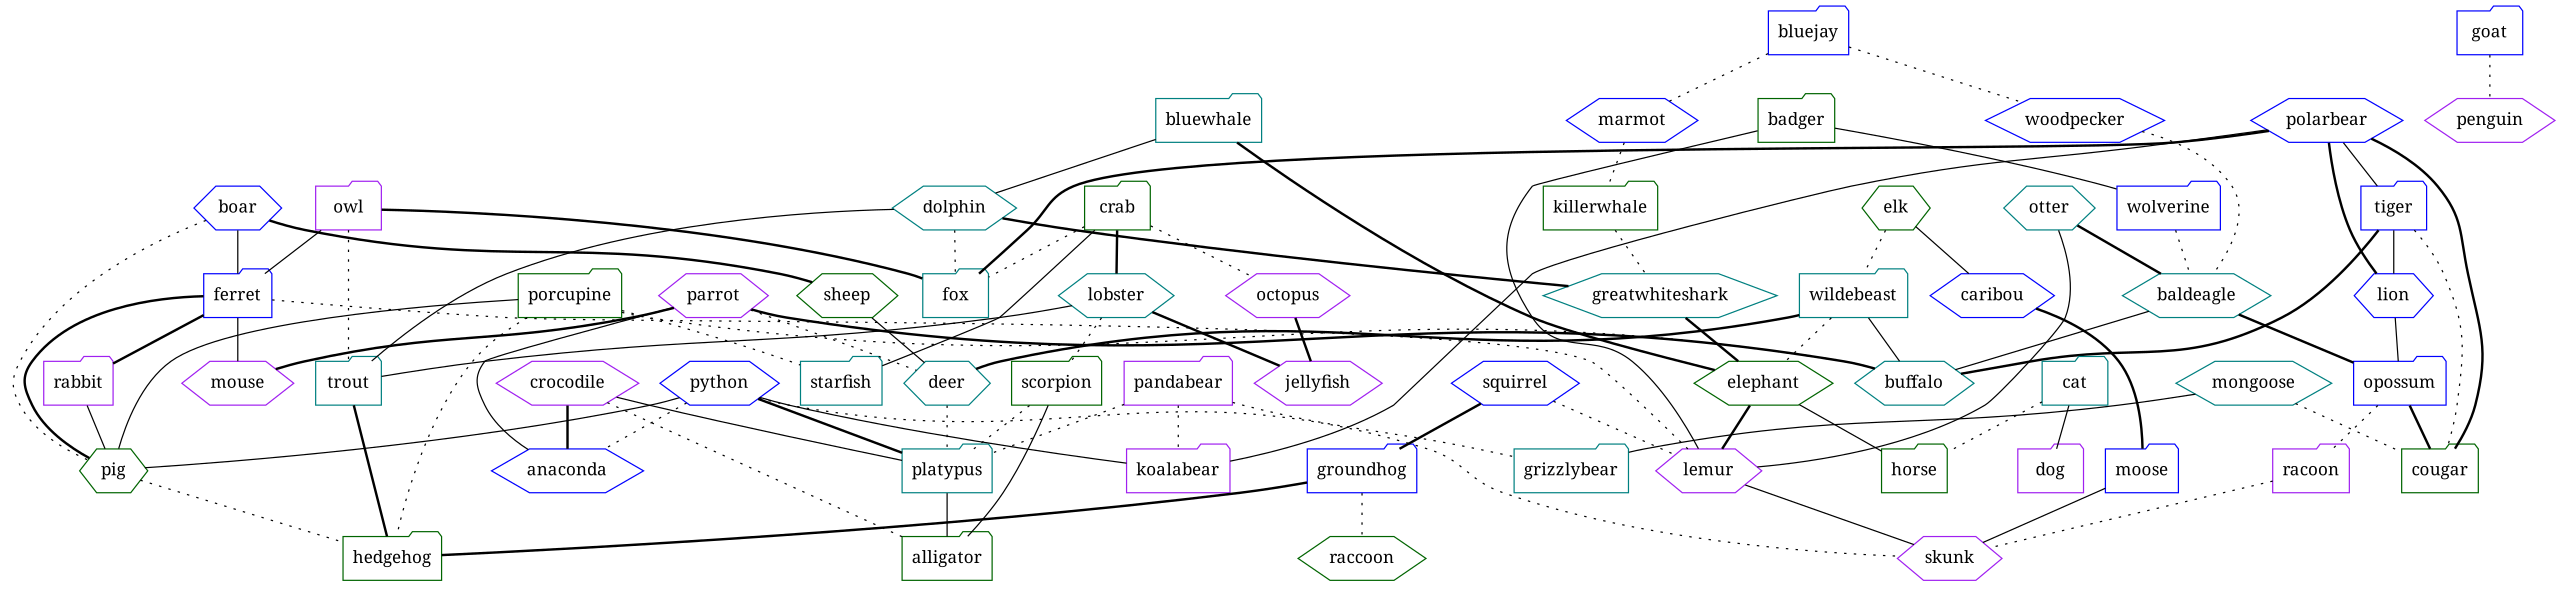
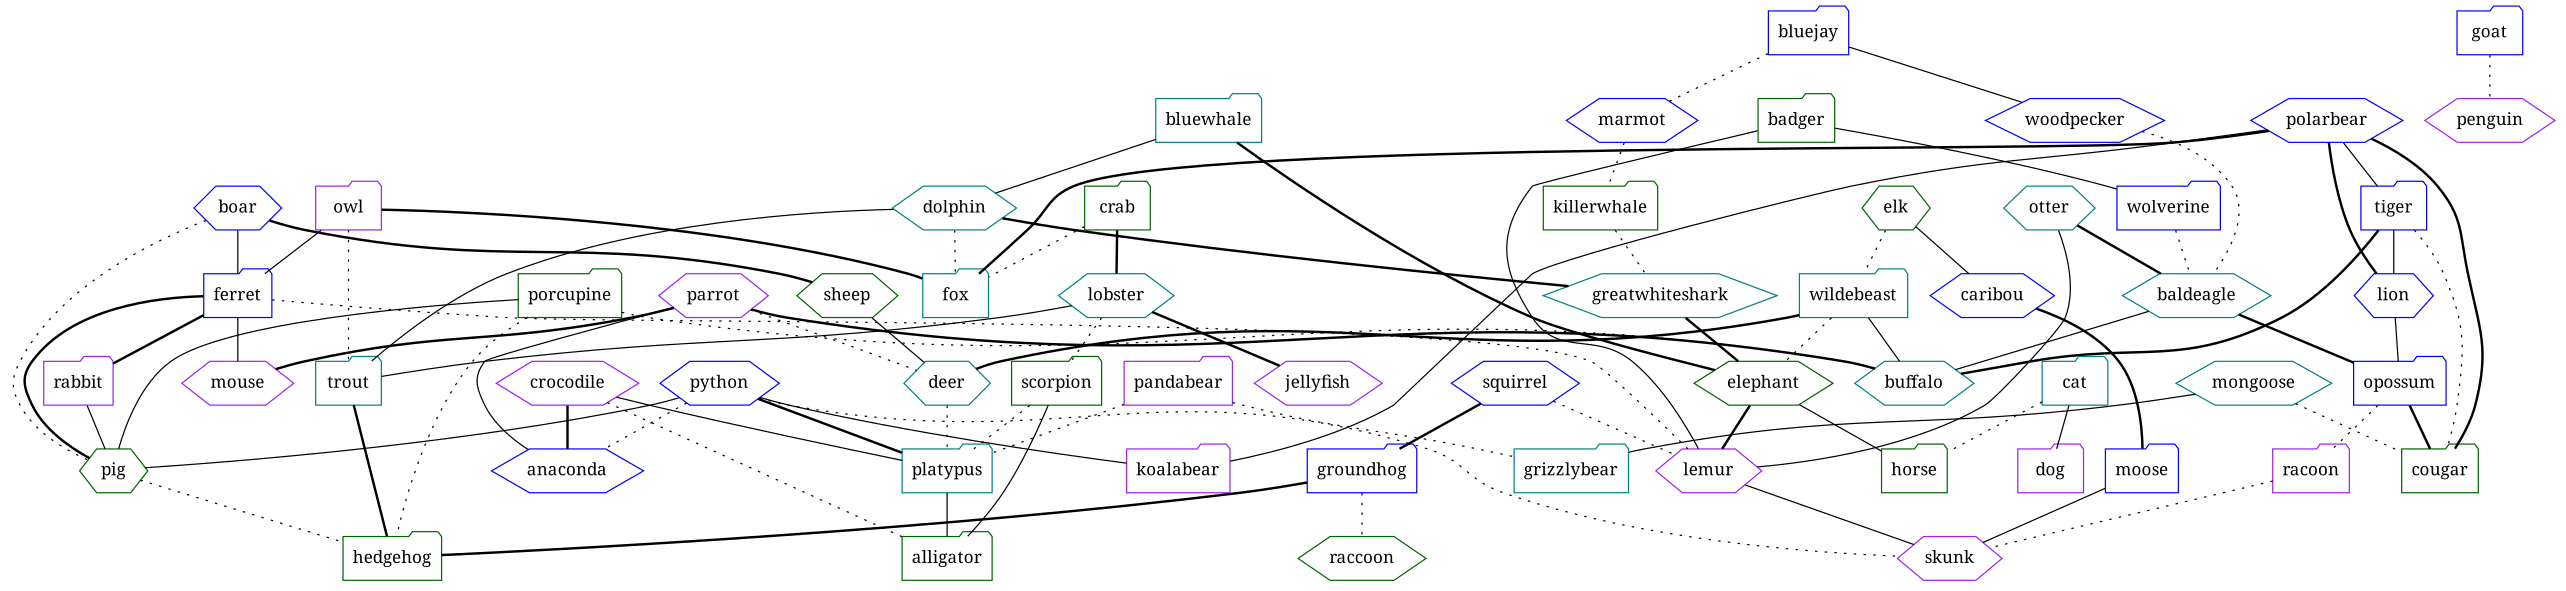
(1936, 75) -> (1936, 75)
(1288, 296) -> none
(841, 383) -> none
(1178, 427) -> none
